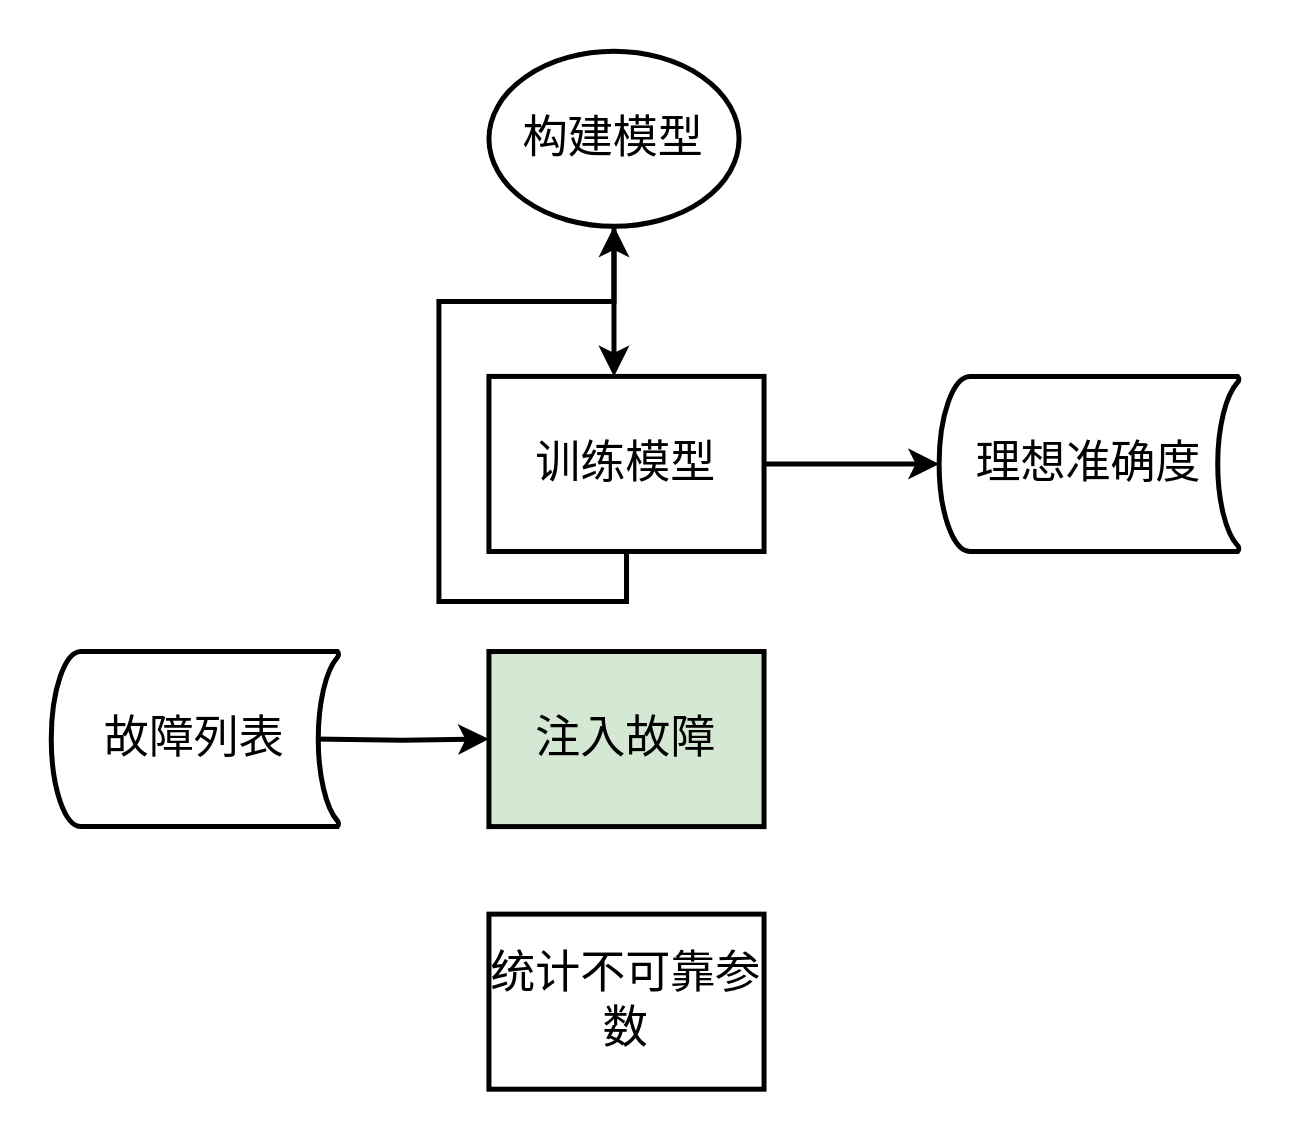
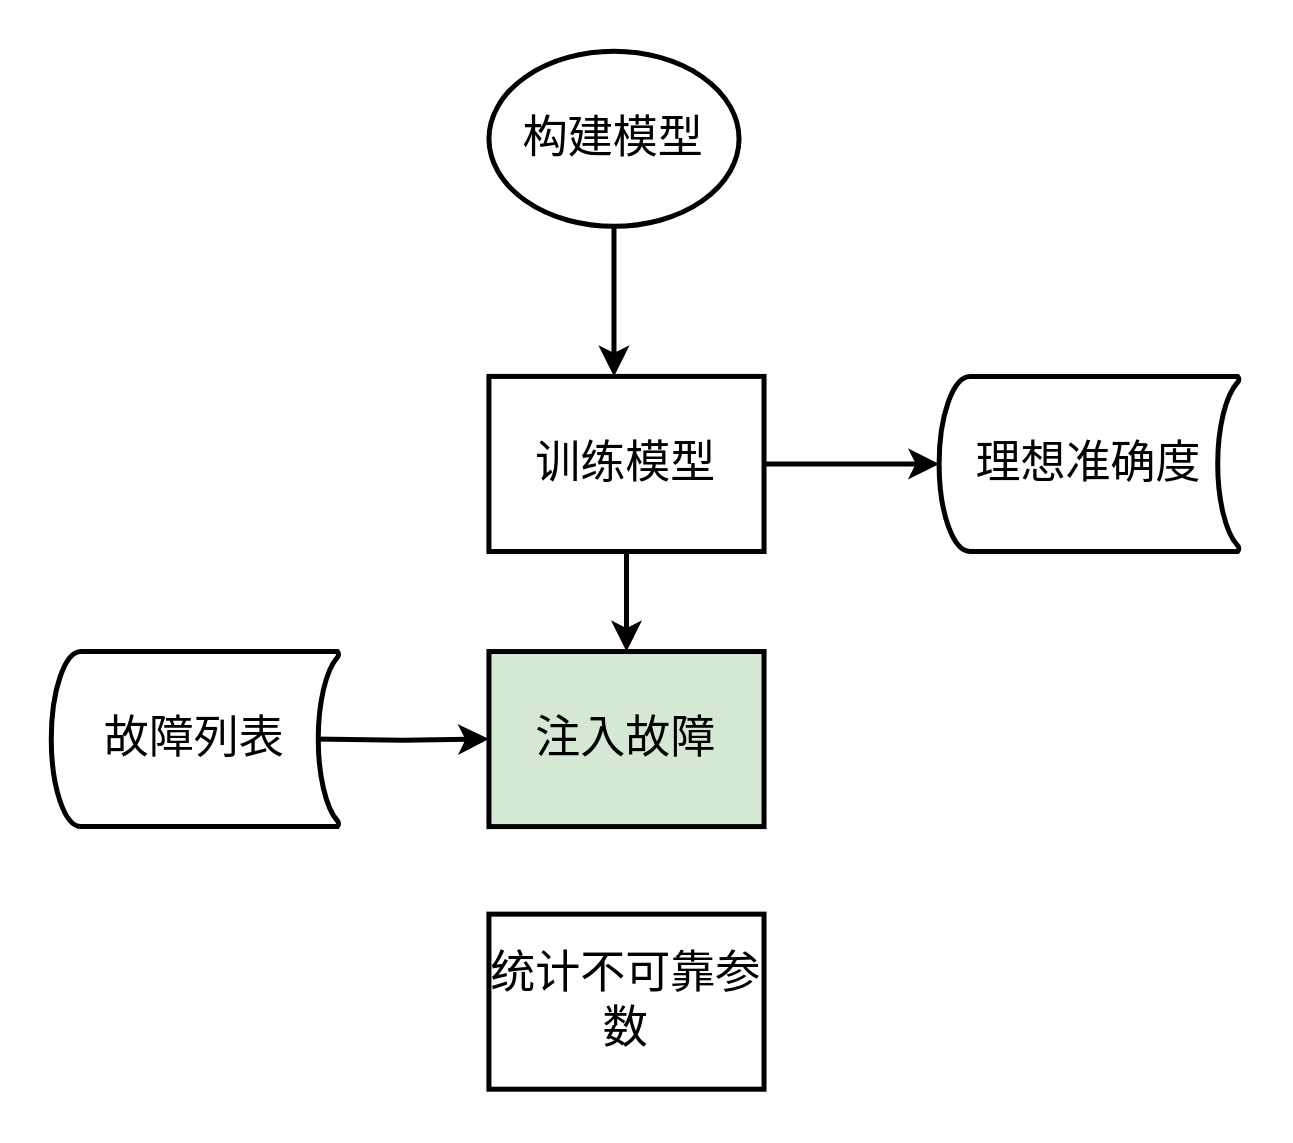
(439, 459) -> (626, 616)
